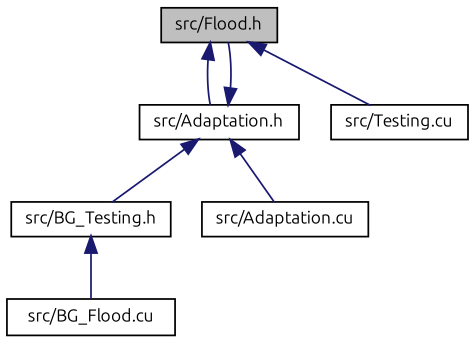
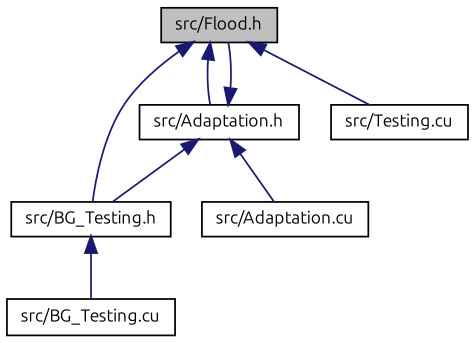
none -> (117, 116)
(91, 317) -> (91, 317)
